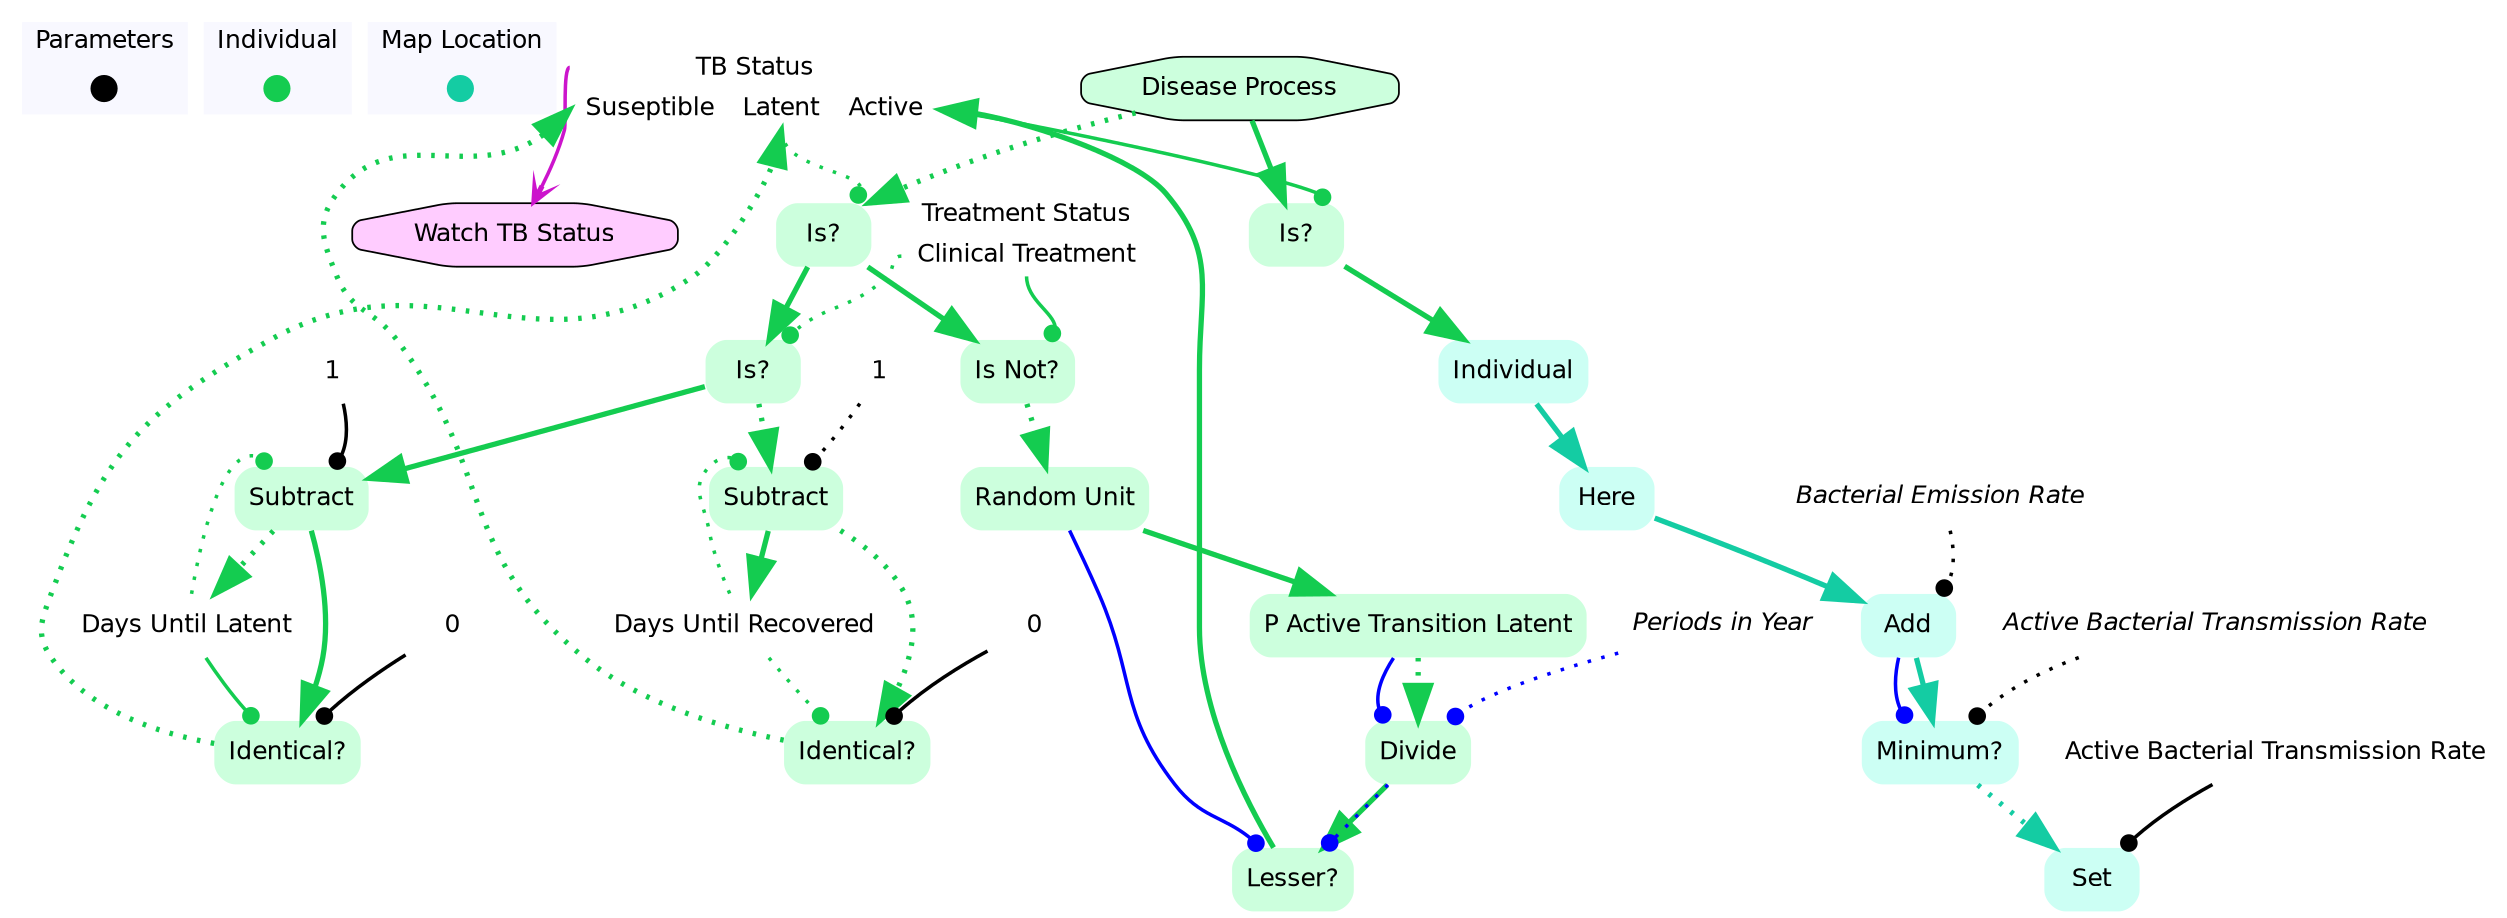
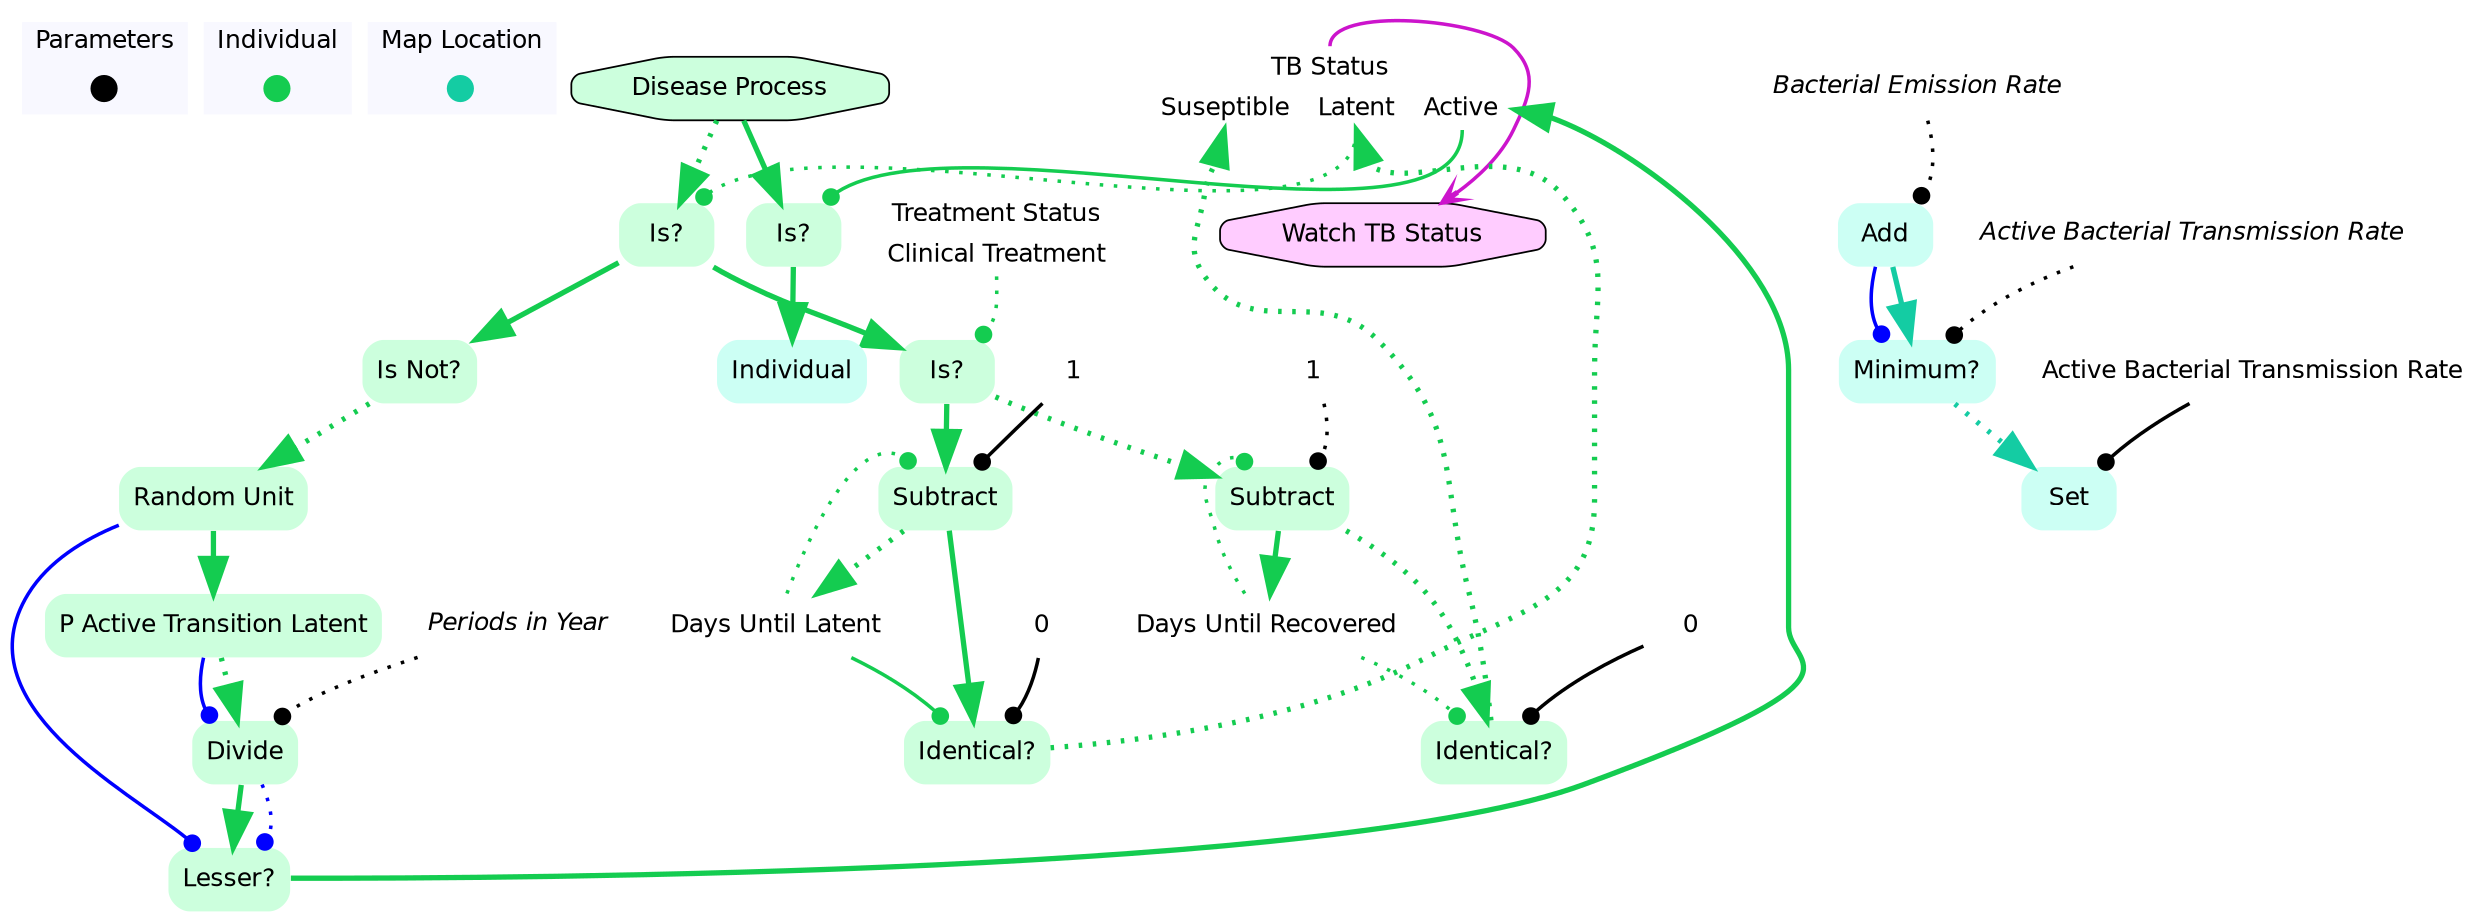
(1038, 303) -> none
(1607, 499) -> none
(1538, 678) -> (351, 681)
